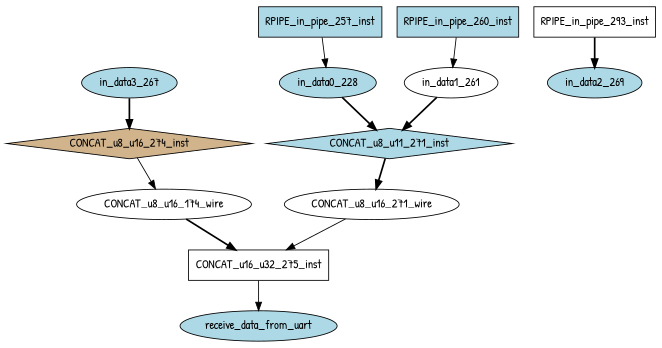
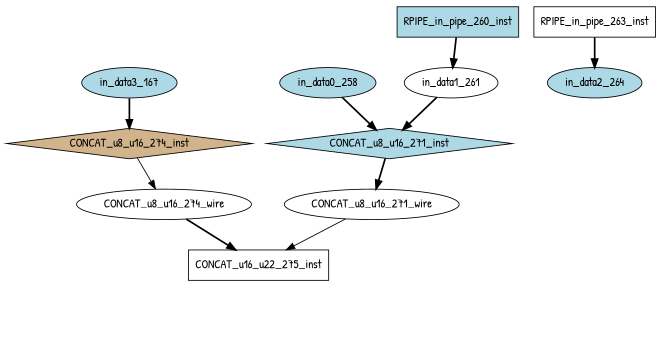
(320, 22) -> none
(595, 22) -> (595, 22)
(455, 48) -> (455, 48)
(129, 83) -> (129, 83)
(328, 83) -> (328, 83)
(595, 83) -> (595, 83)
(389, 144) -> (389, 144)
(164, 204) -> (164, 204)
(259, 265) -> (259, 265)
(259, 326) -> none
